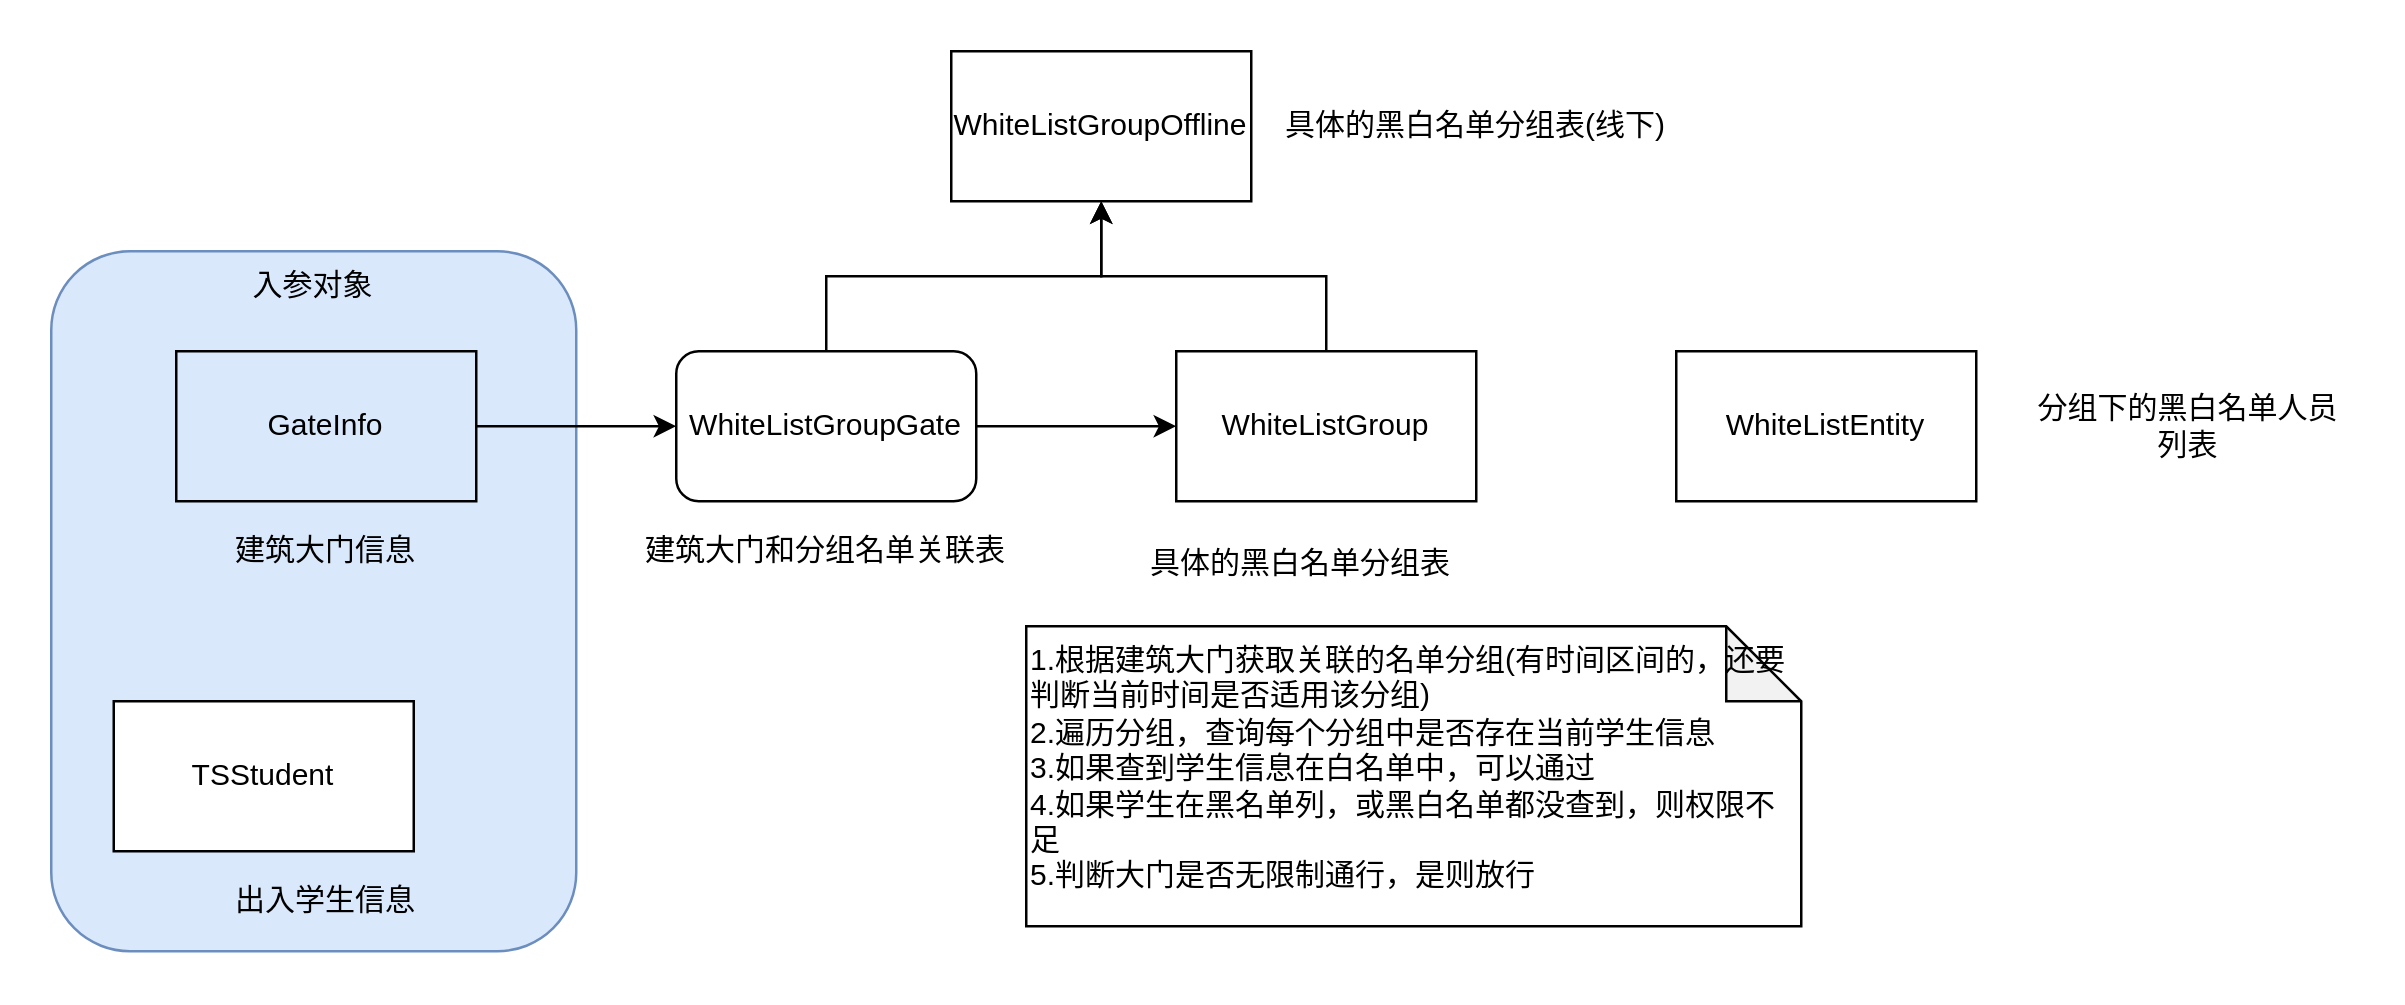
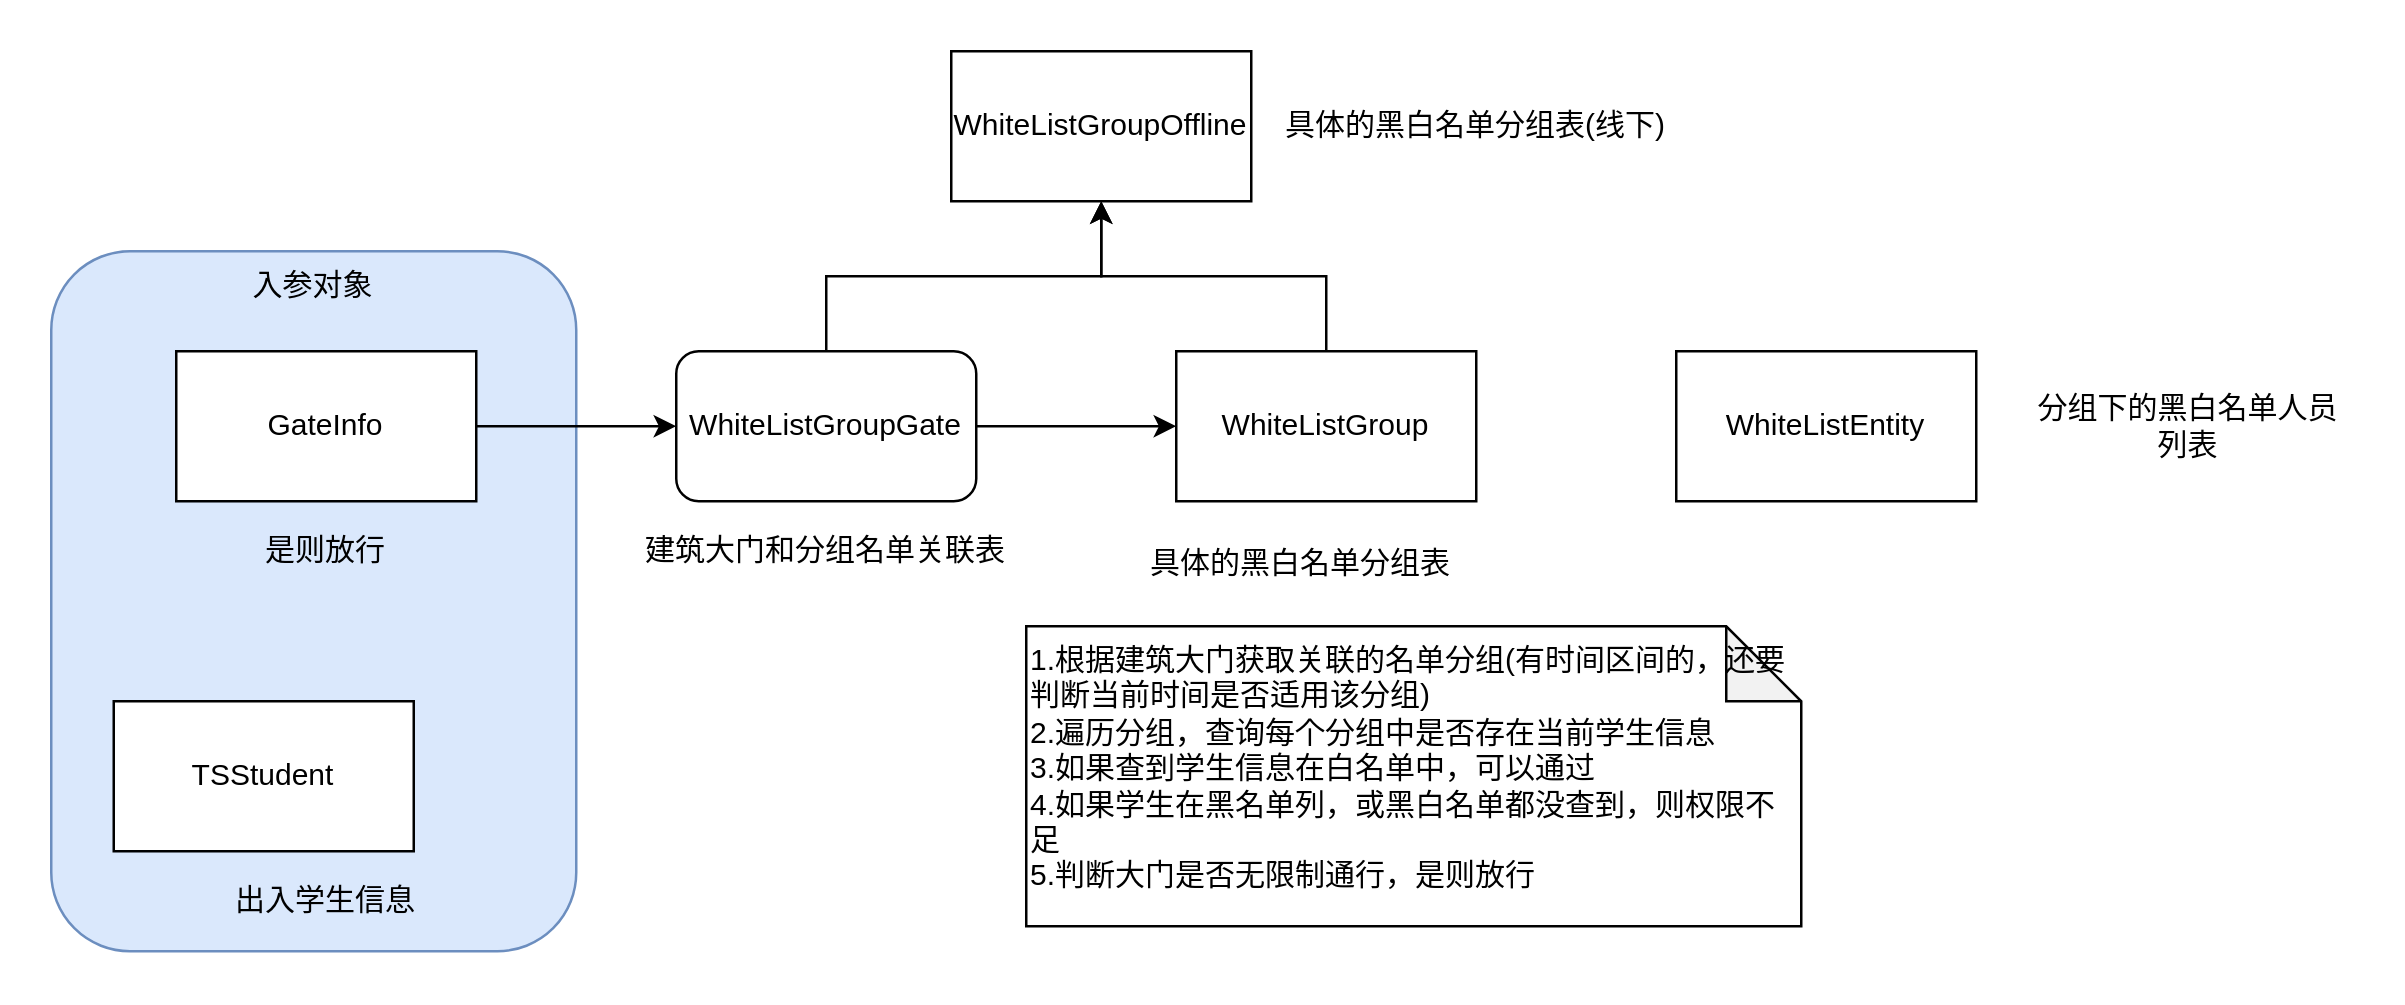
(326, 426) -> (326, 426)
(326, 551) -> (326, 551)
